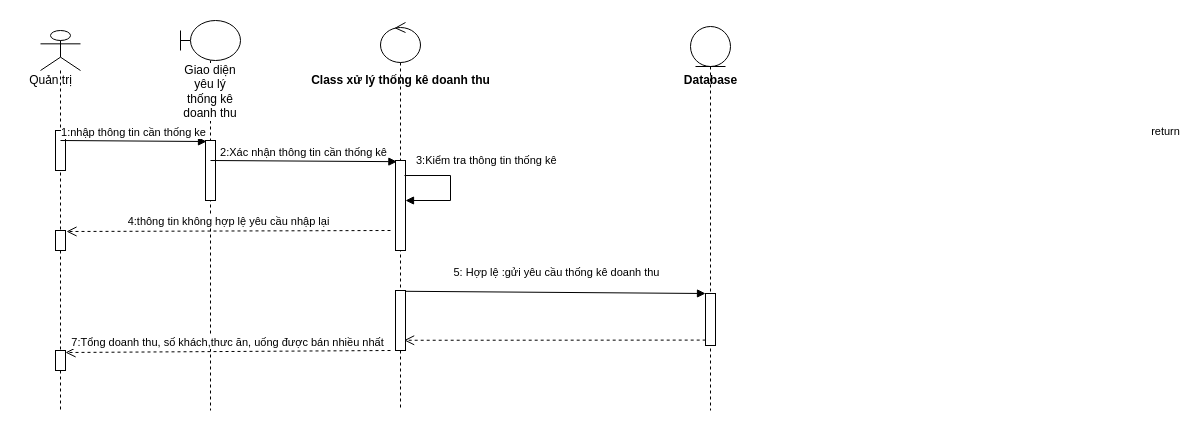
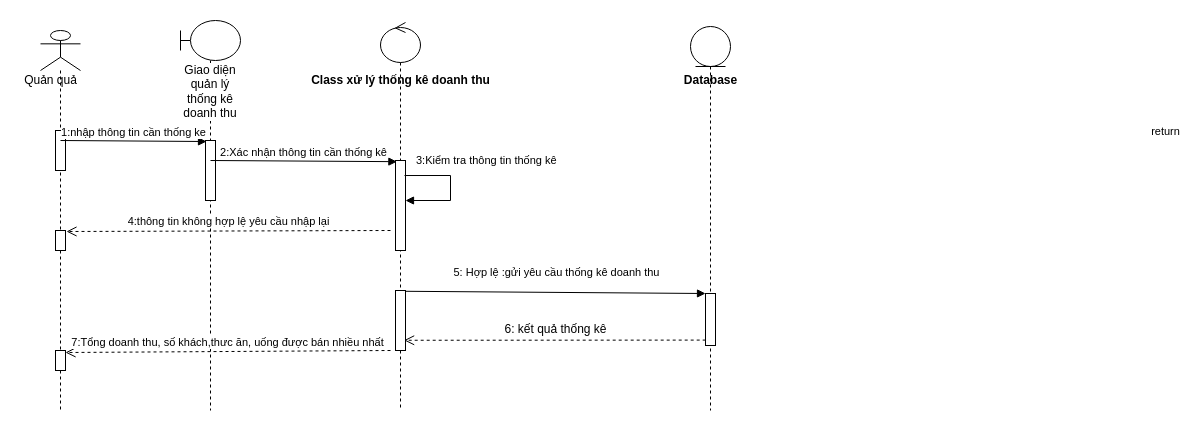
(51, 81) -> (51, 81)
(211, 92) -> (211, 92)
none -> (556, 330)
